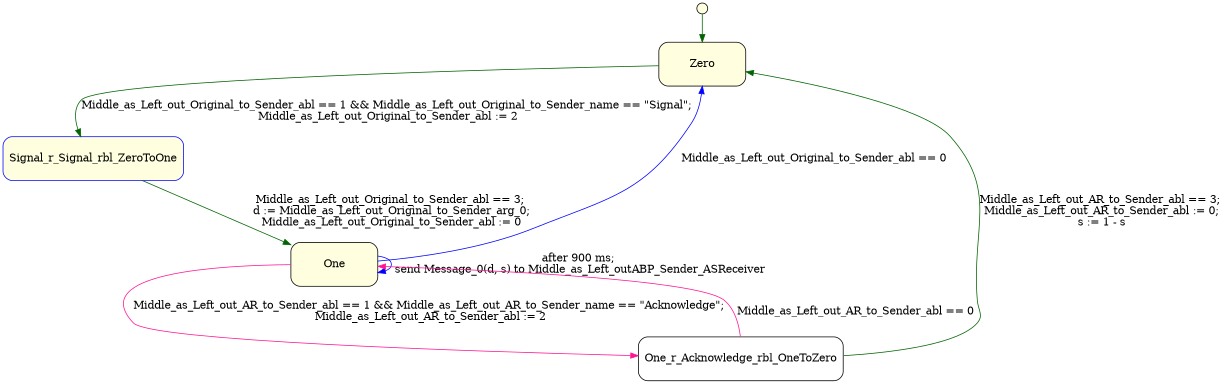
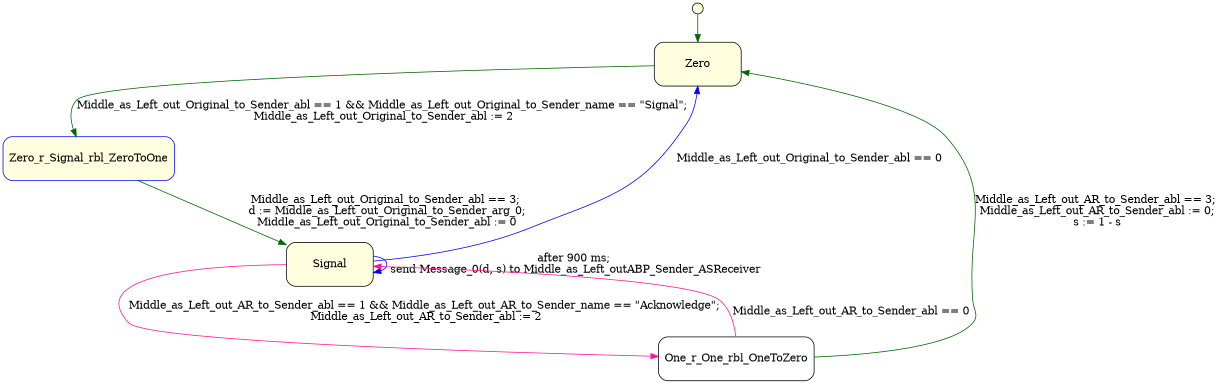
(93, 159) -> (89, 159)
(334, 264) -> (330, 264)
(741, 359) -> (736, 359)
